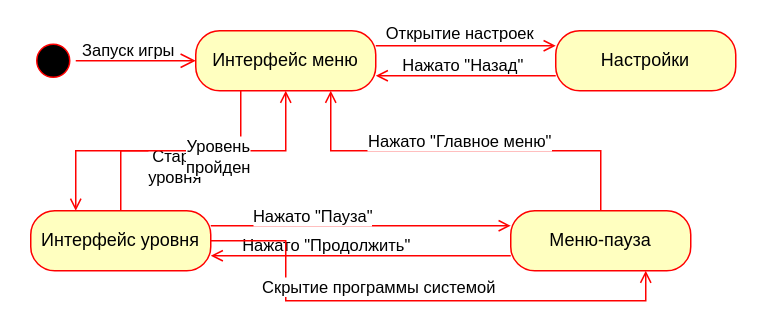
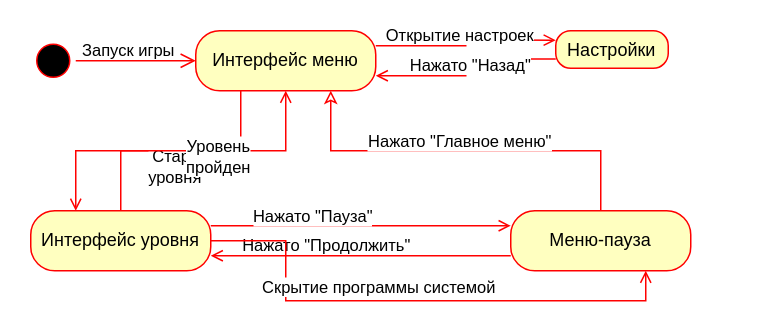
(646, 61) -> (612, 50)
(331, 99) -> (331, 102)
